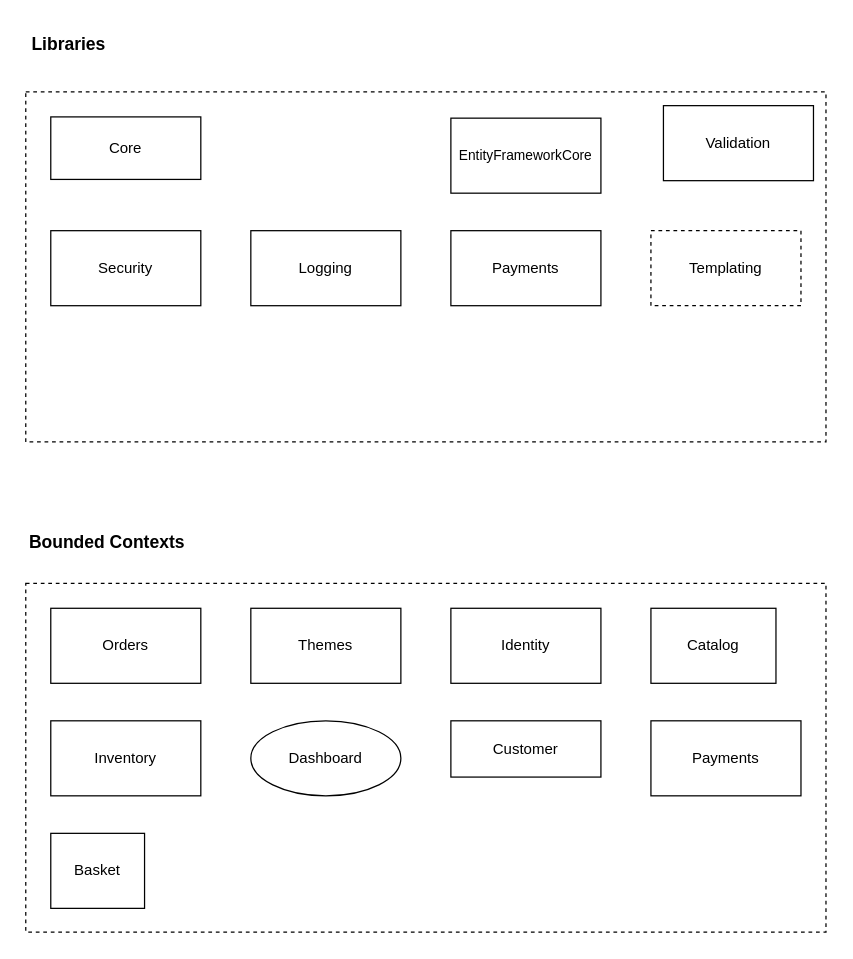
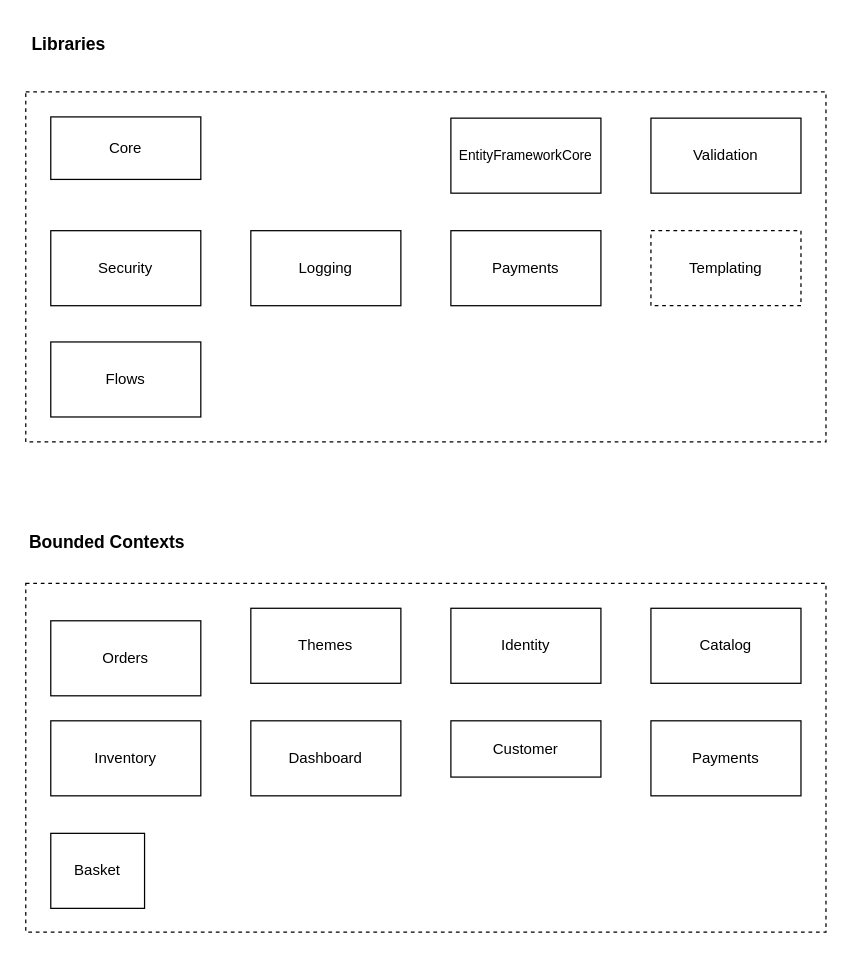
(738, 143) -> (726, 156)
none -> (126, 379)
(126, 646) -> (126, 658)
(713, 646) -> (726, 646)
(326, 758) -> (326, 758)
